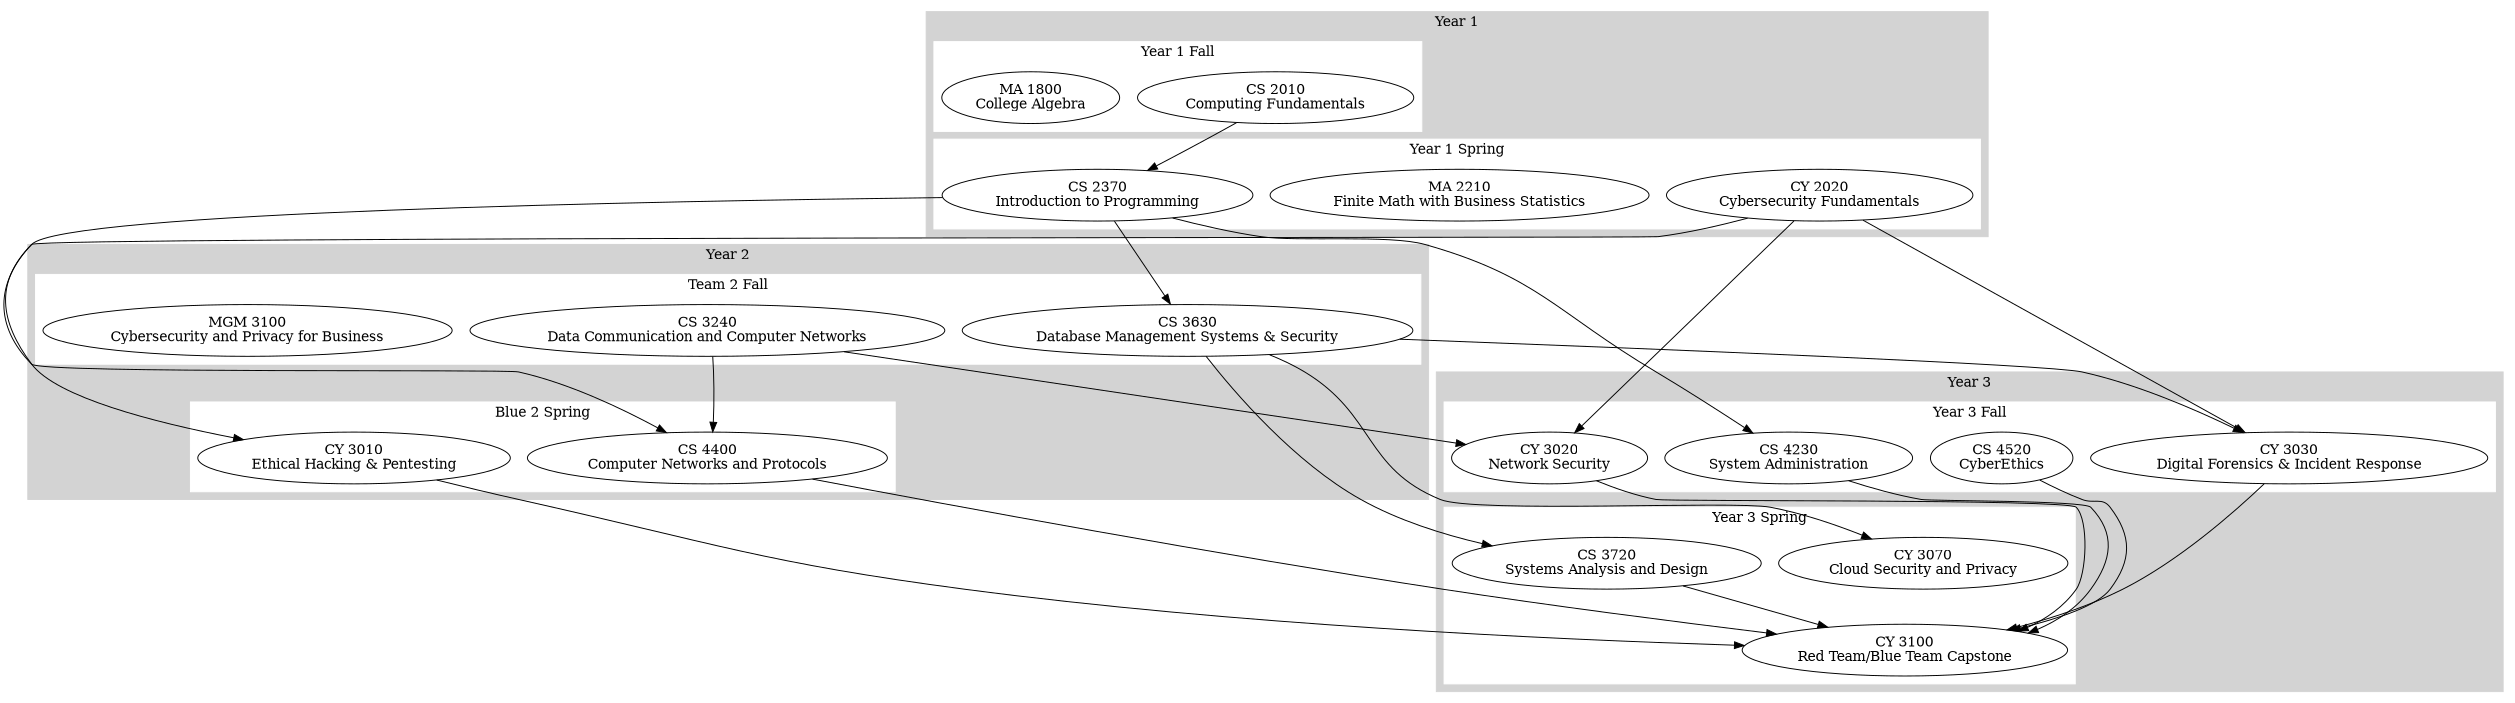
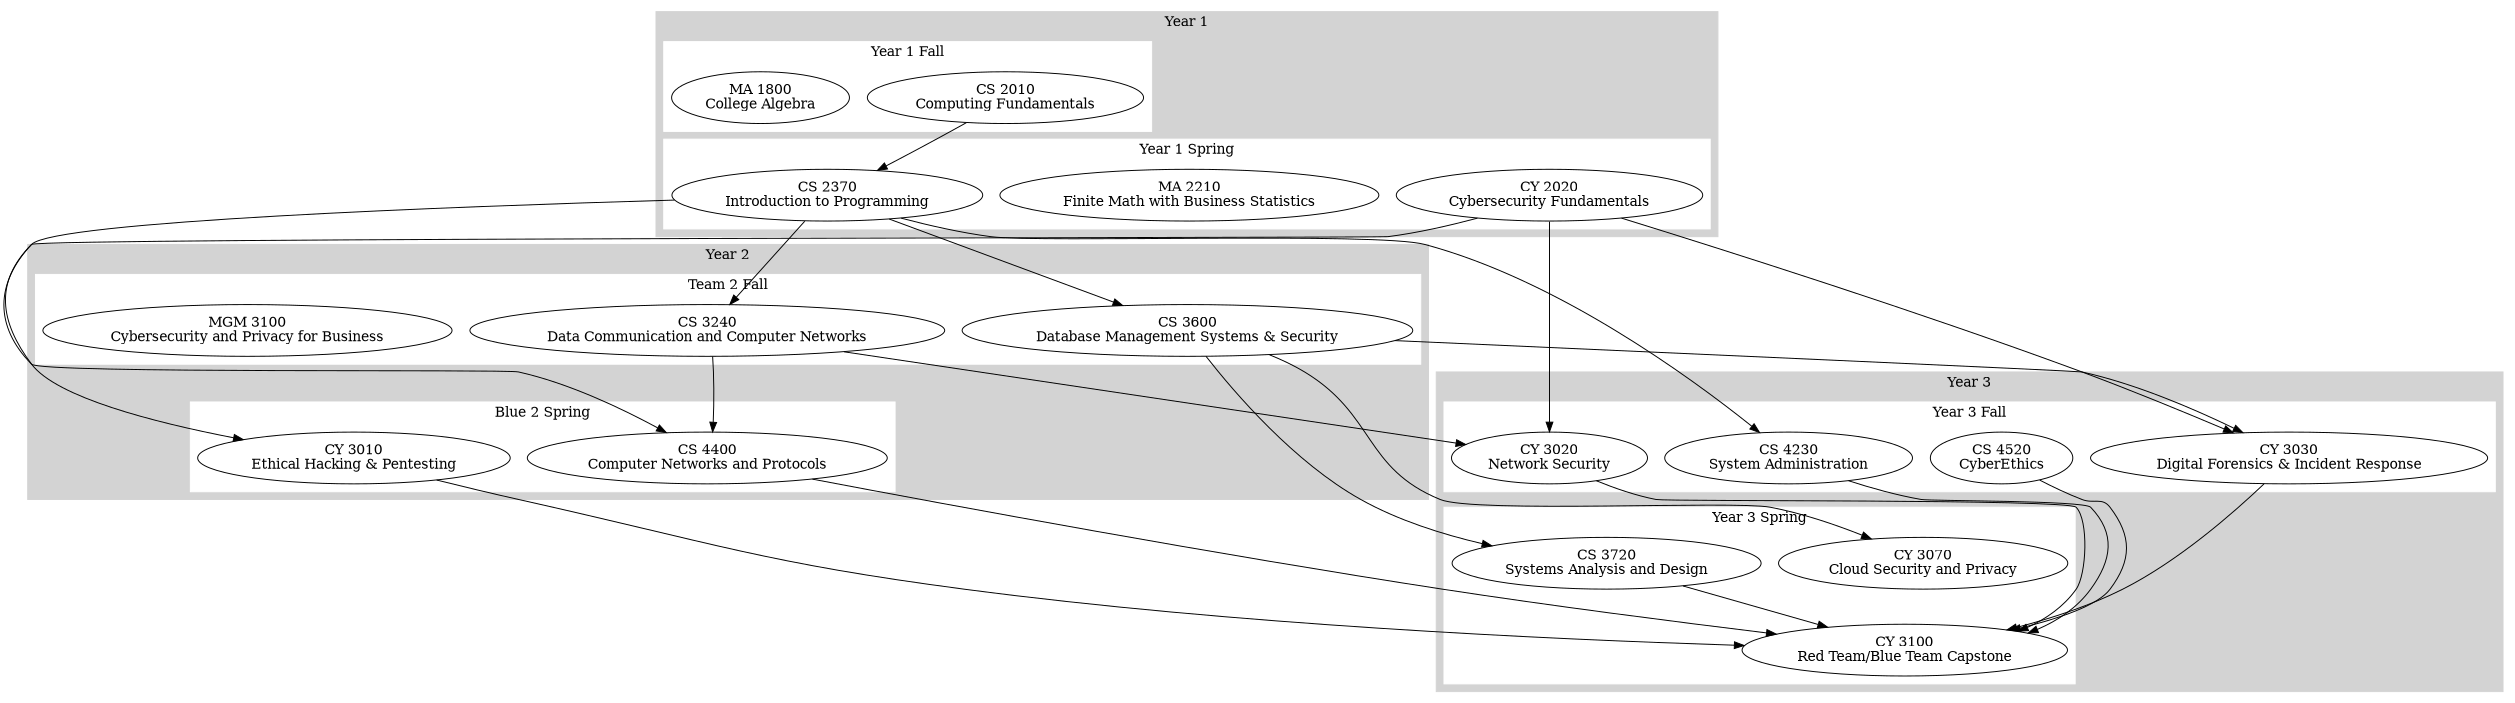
none -> (771, 259)
(1188, 330) -> (1187, 330)
